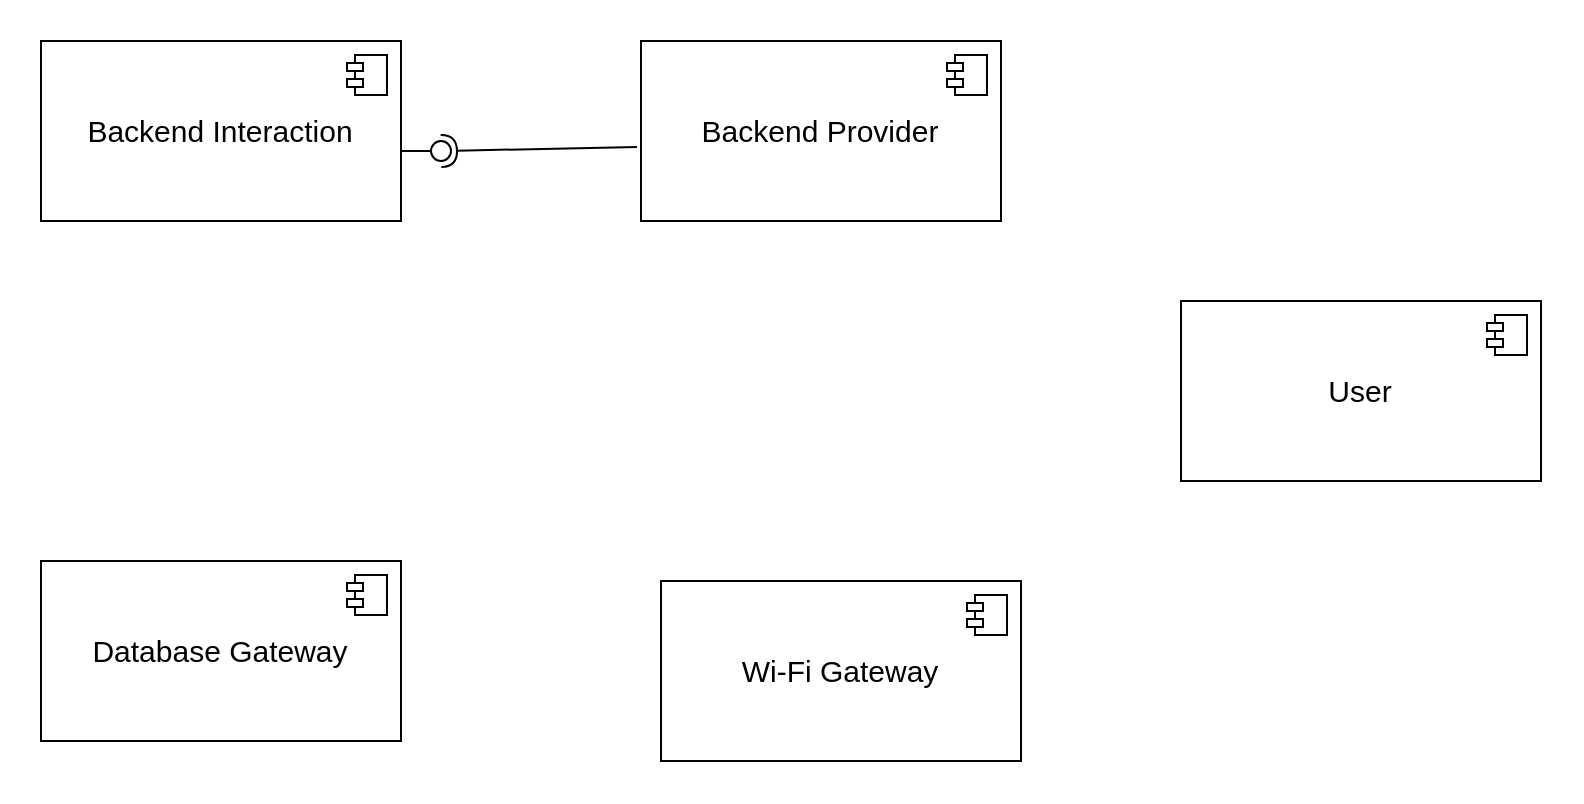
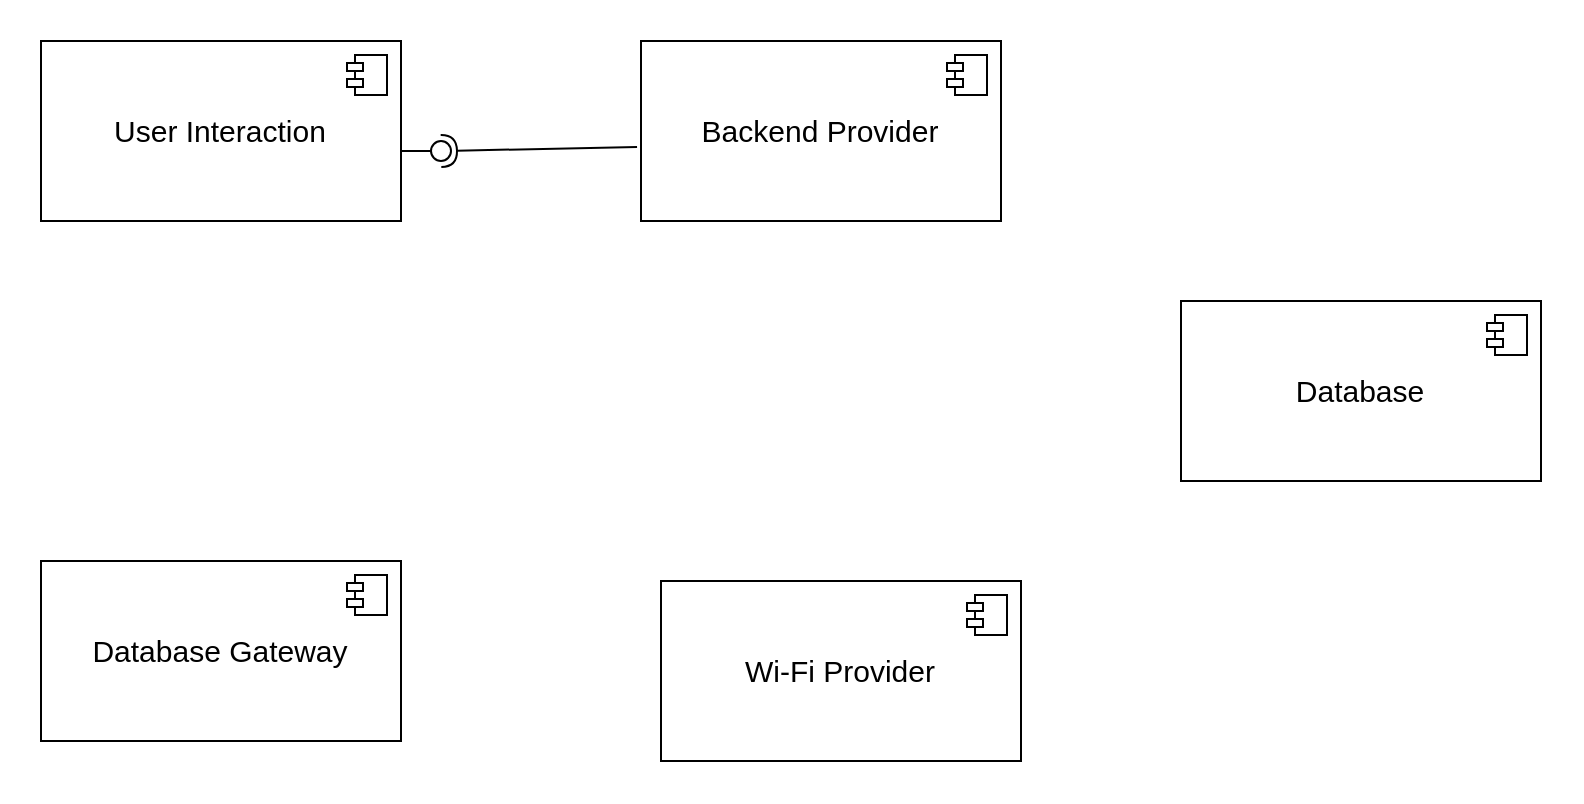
(221, 131) -> (221, 131)
(1361, 391) -> (1361, 391)
(841, 671) -> (841, 671)
